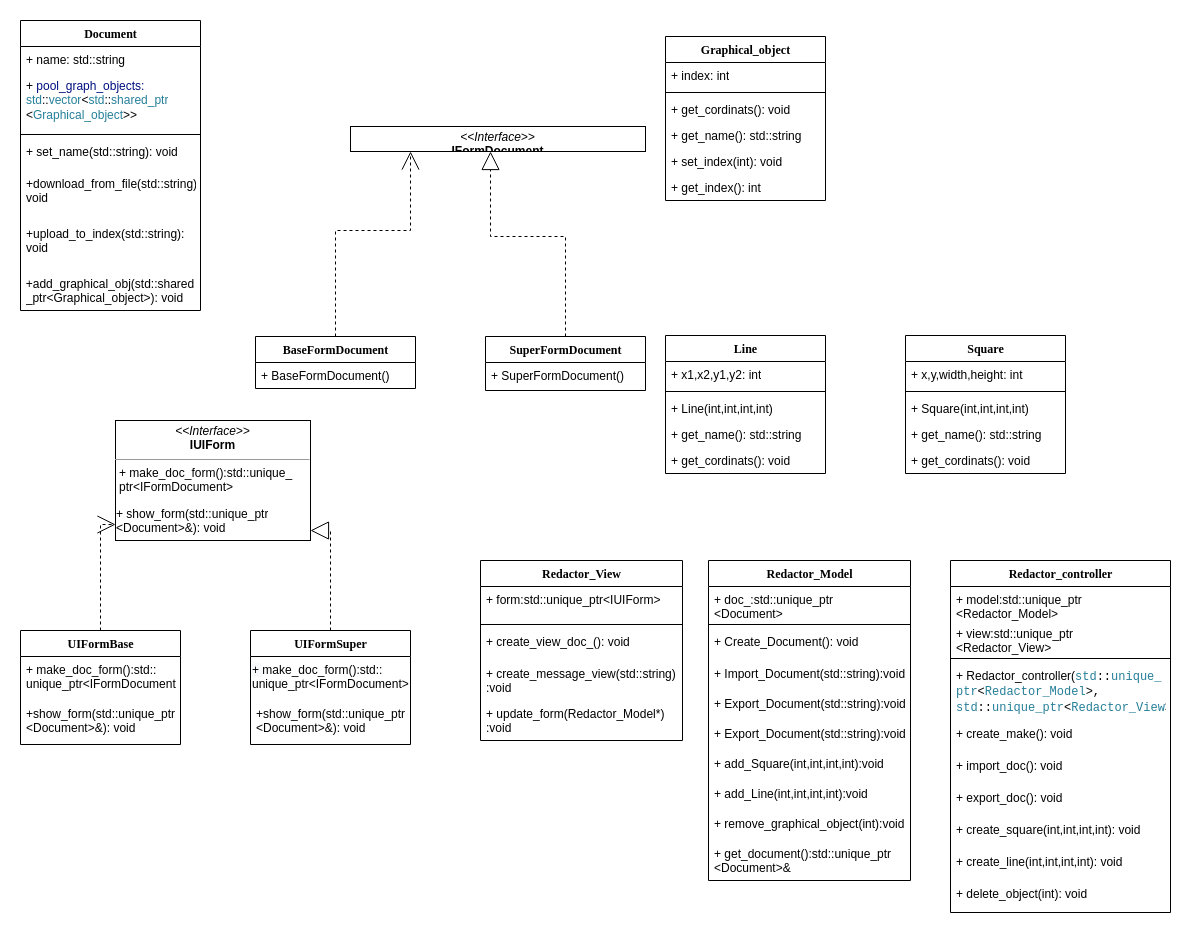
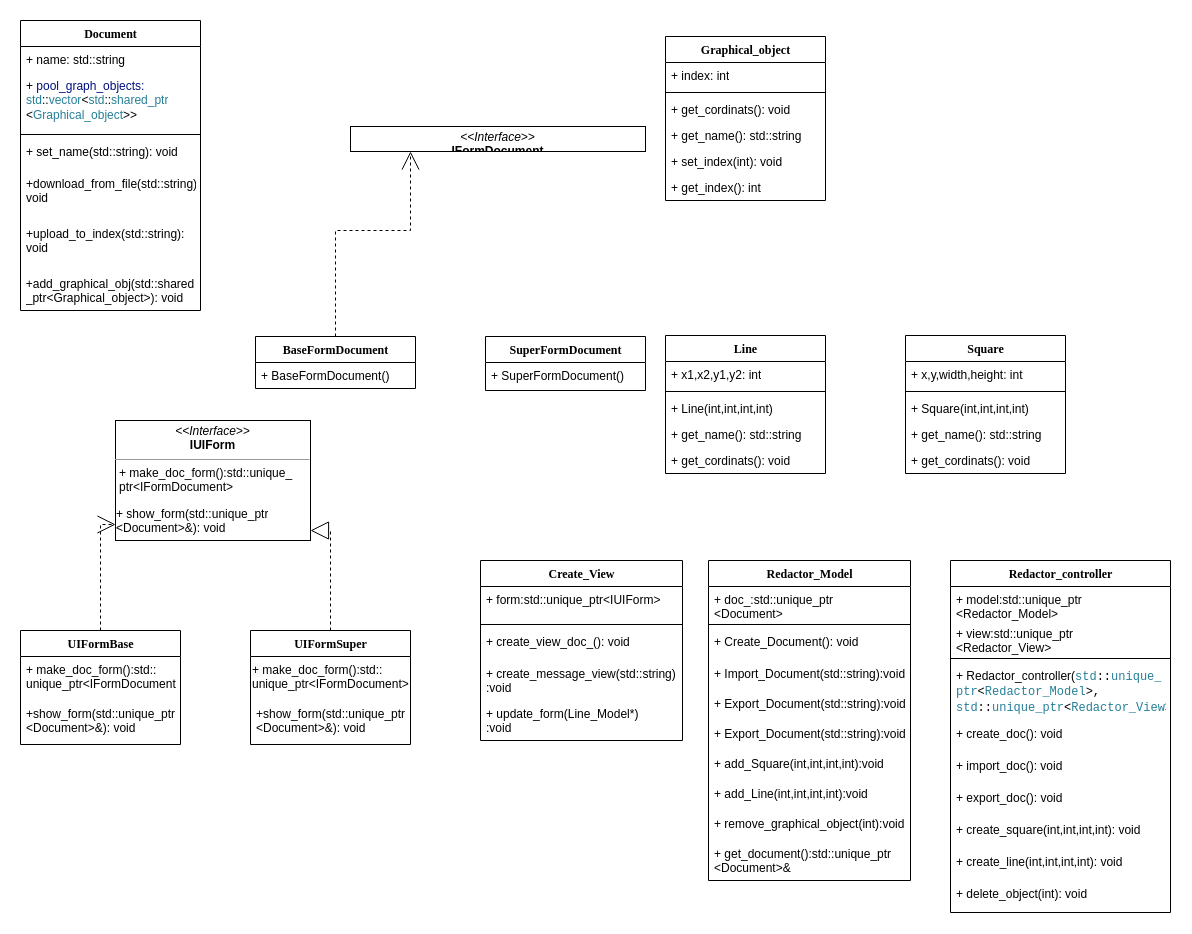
(545, 237) -> none
(582, 575) -> (582, 575)
(583, 729) -> (569, 722)
(1021, 735) -> (1017, 735)
